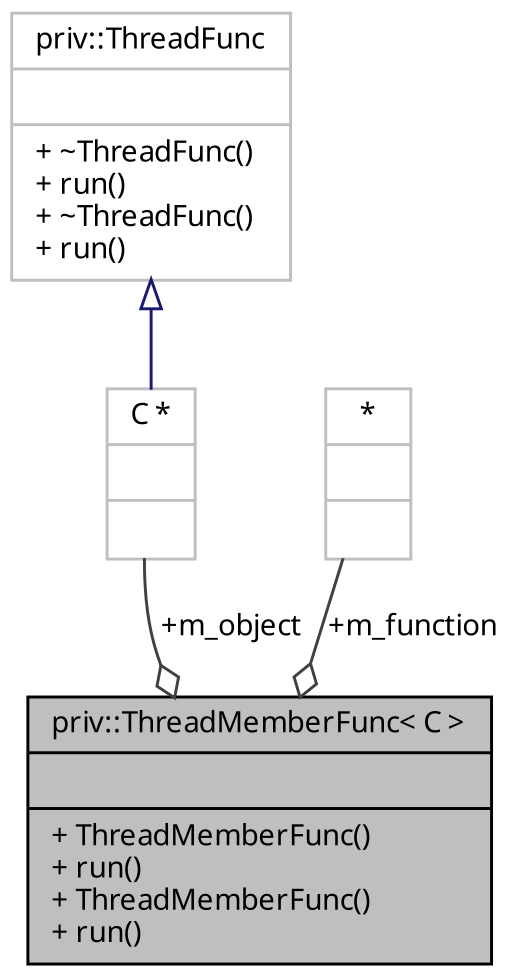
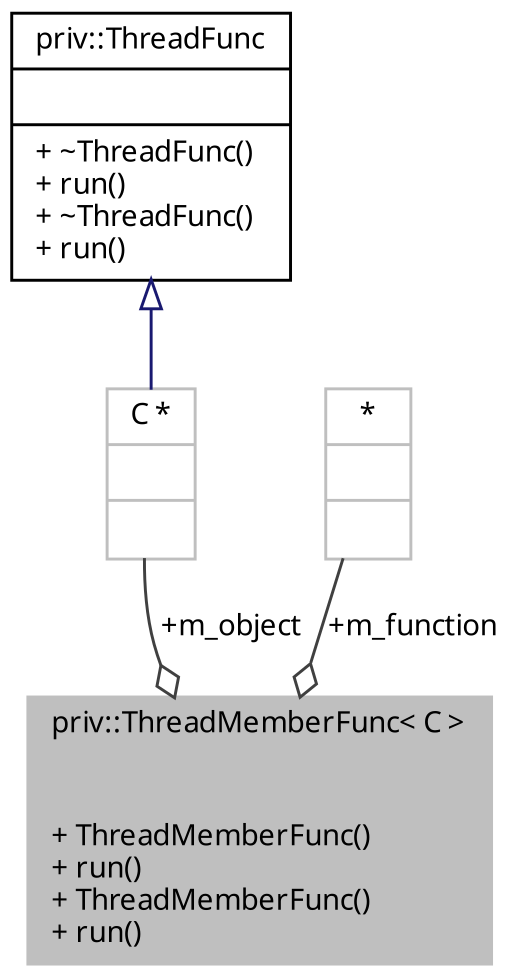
(151, 147) -> (151, 147)
(260, 831) -> (260, 831)
